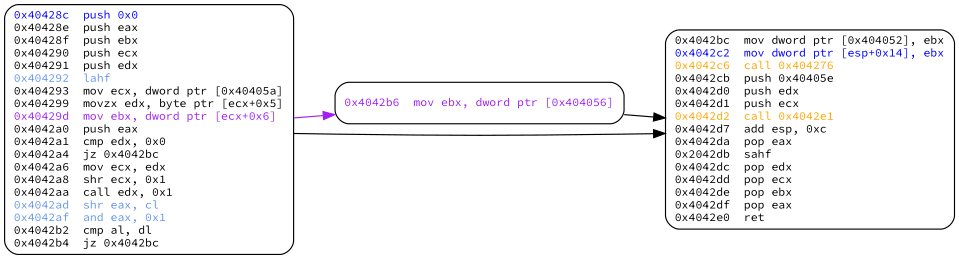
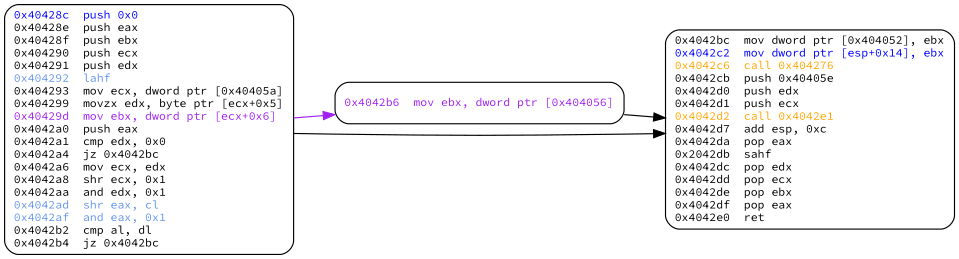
(94, 192) -> (90, 192)
